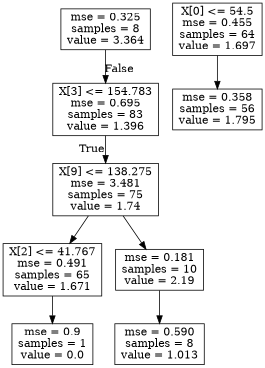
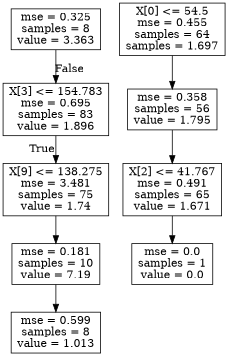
(106, 29) -> (56, 29)
(217, 29) -> (172, 29)
(106, 109) -> (56, 109)
(81, 226) -> (172, 143)
(160, 270) -> (56, 264)
(52, 344) -> (172, 264)
(160, 344) -> (56, 333)
